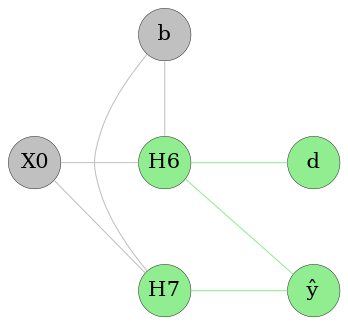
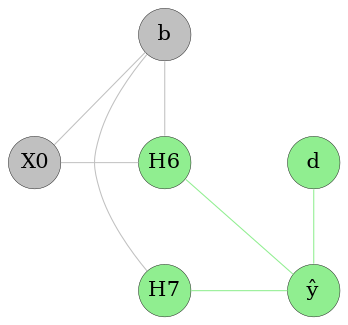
(239, 163) -> (314, 227)
(100, 227) -> (100, 99)
